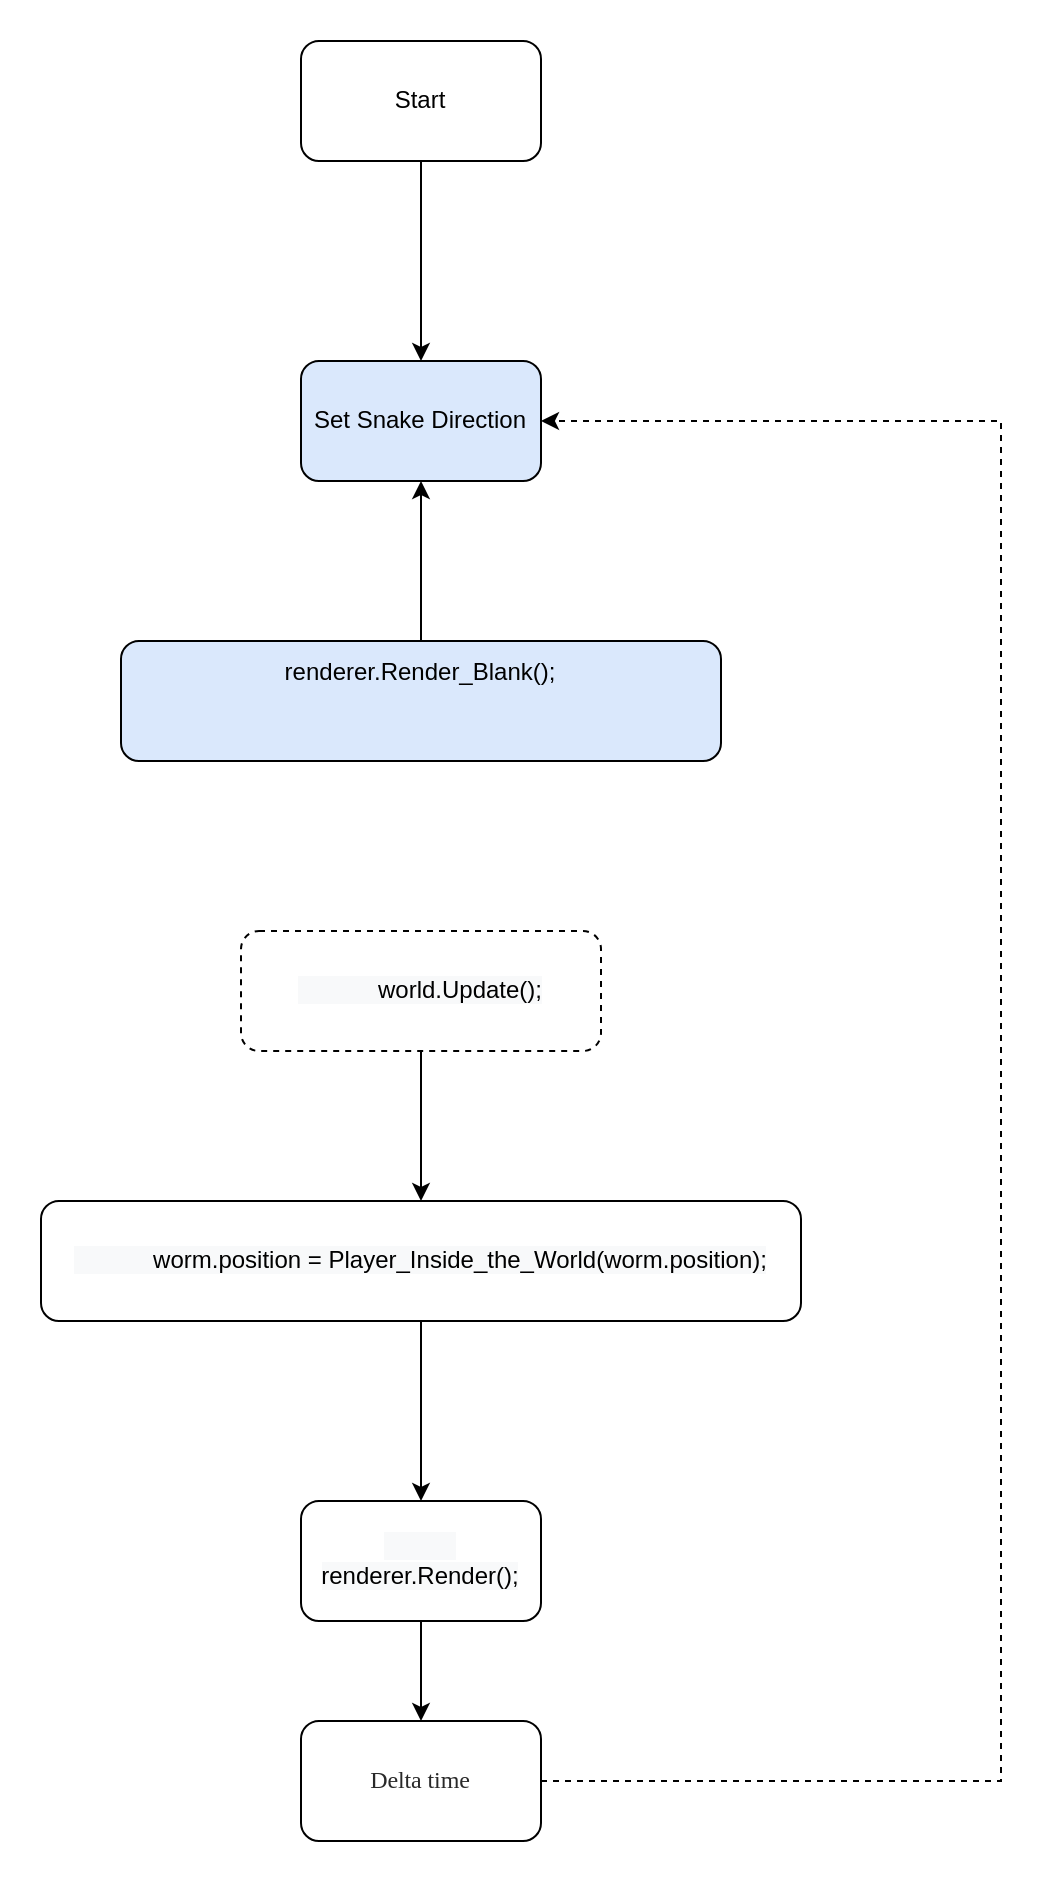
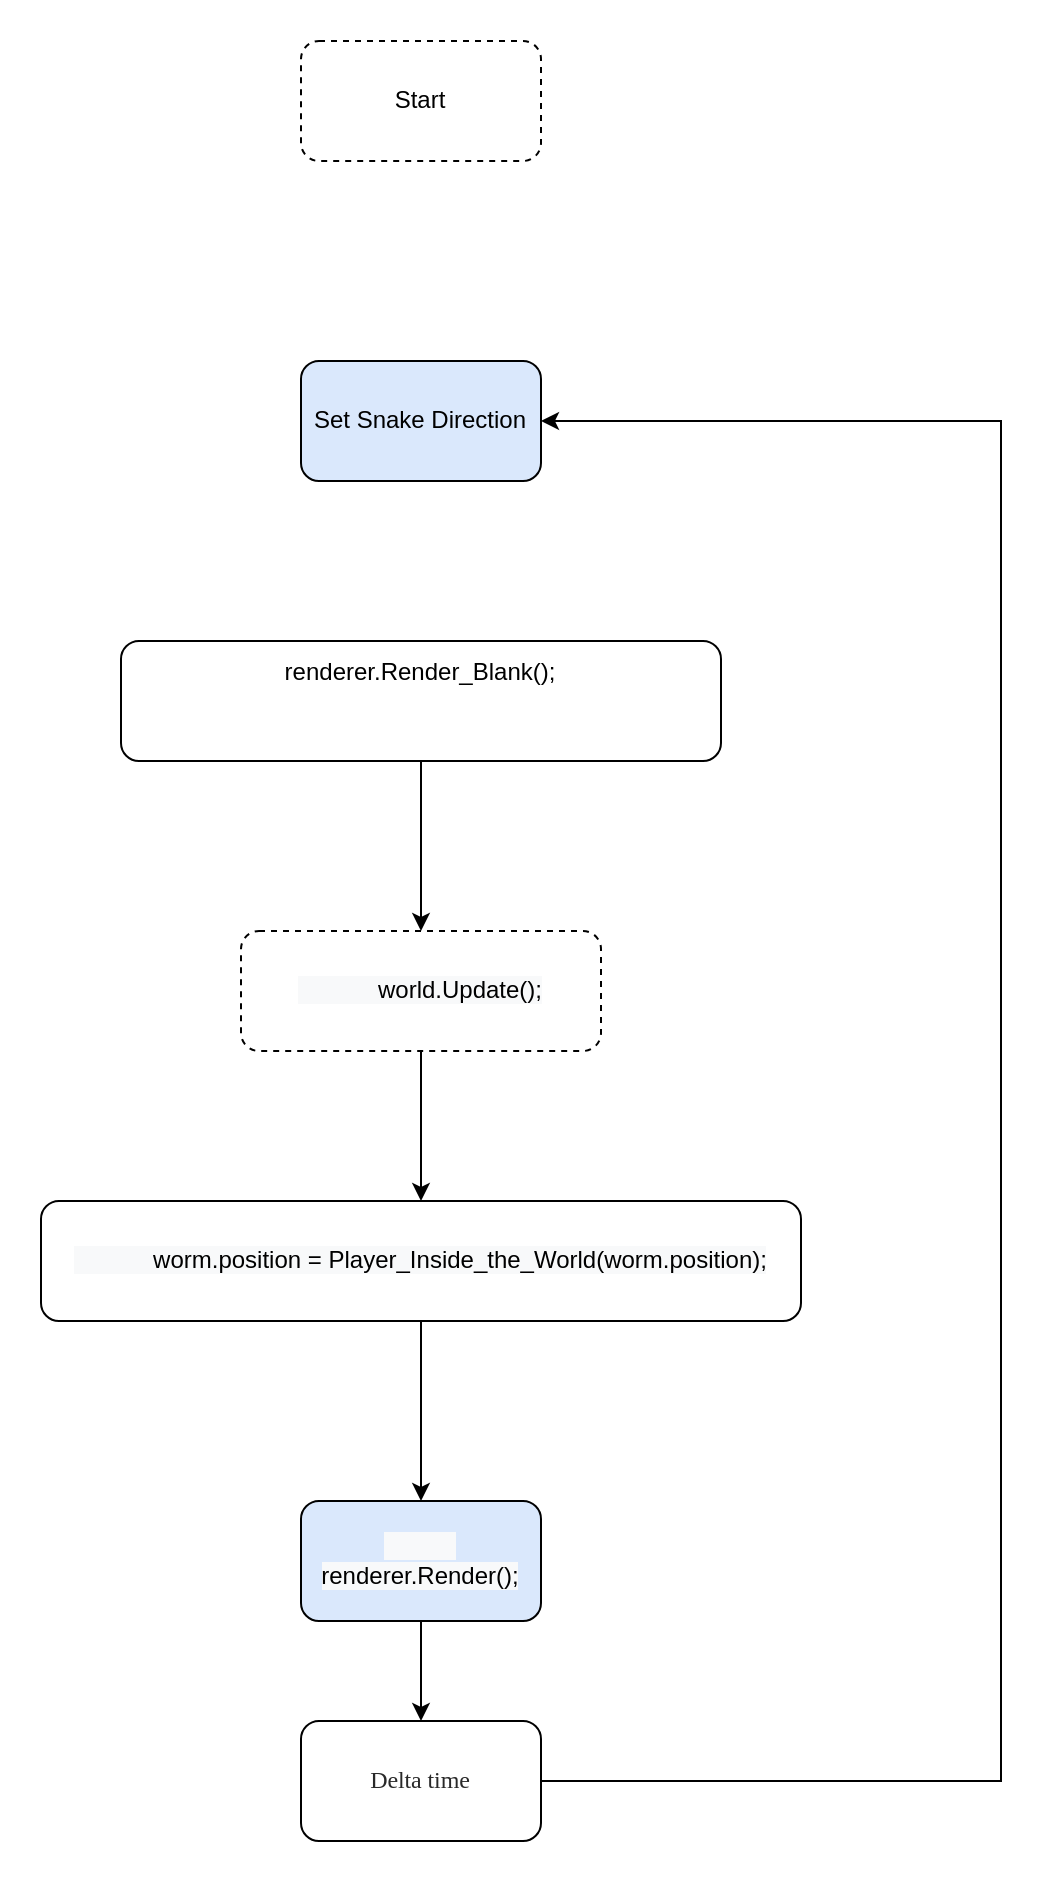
(421, 101) -> (421, 101)
(421, 254) -> none
(421, 568) -> (421, 839)
(421, 701) -> (421, 701)
(1001, 1106) -> (1001, 1106)
(421, 1561) -> (421, 1561)
